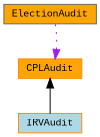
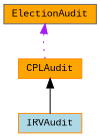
(57, 37) -> (44, 46)
